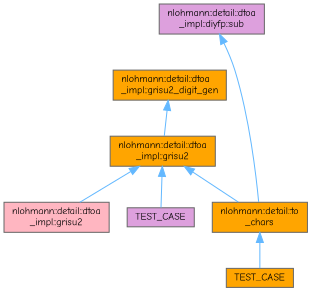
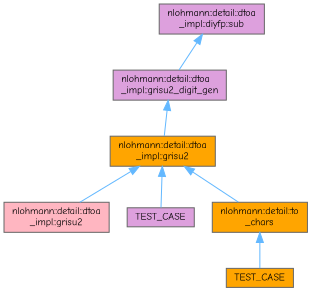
(170, 85) -> (170, 85)
(247, 121) -> (188, 56)
